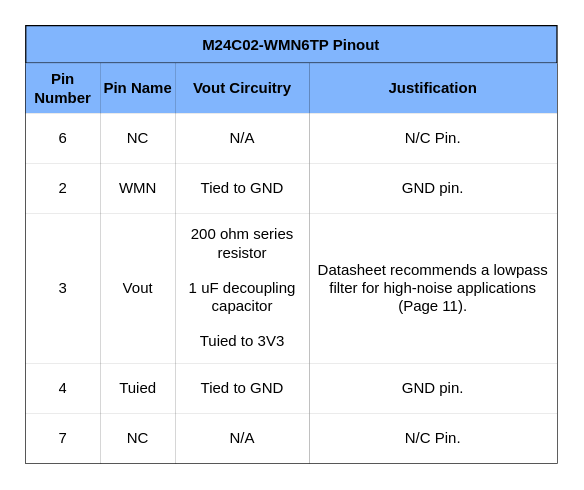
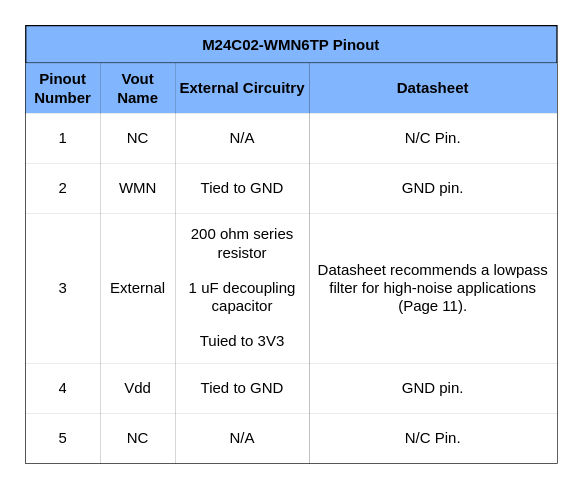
(63, 88) -> (63, 88)
(138, 88) -> (138, 88)
(243, 88) -> (243, 88)
(433, 88) -> (433, 88)
(63, 138) -> (63, 138)
(138, 288) -> (138, 288)
(138, 388) -> (138, 388)
(63, 438) -> (63, 438)
